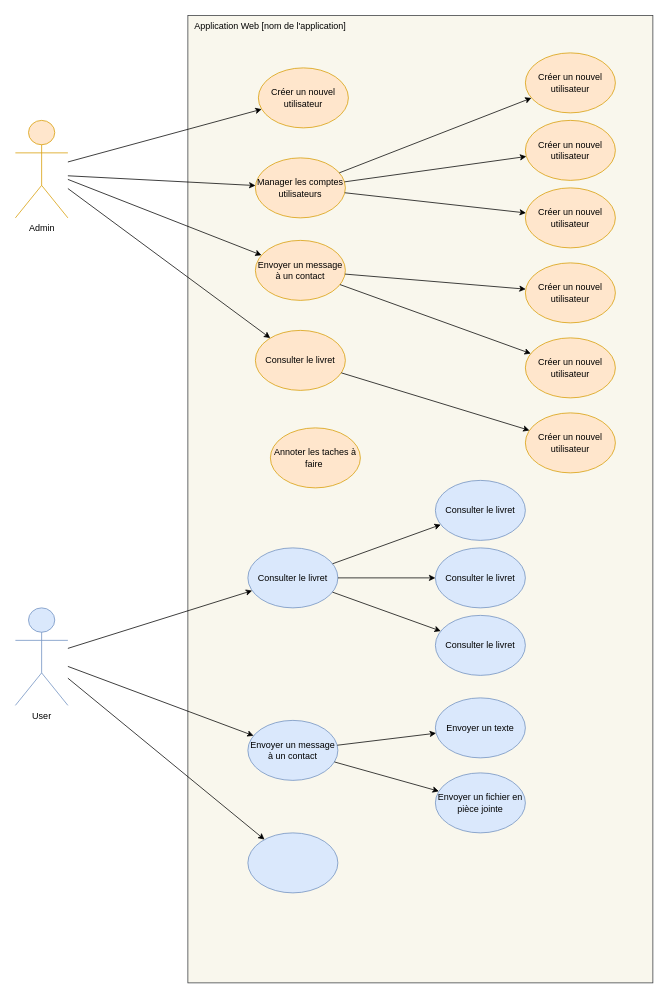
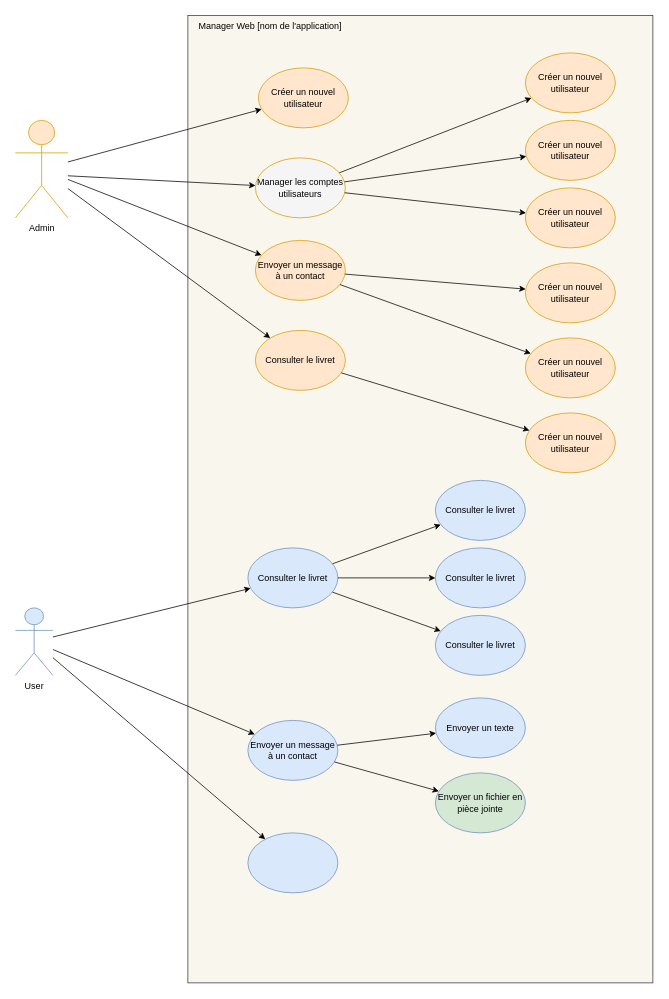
(270, 27) -> (270, 27)
(300, 188) -> (300, 188)
(315, 458) -> none
(42, 657) -> (34, 642)
(480, 803) -> (480, 803)
